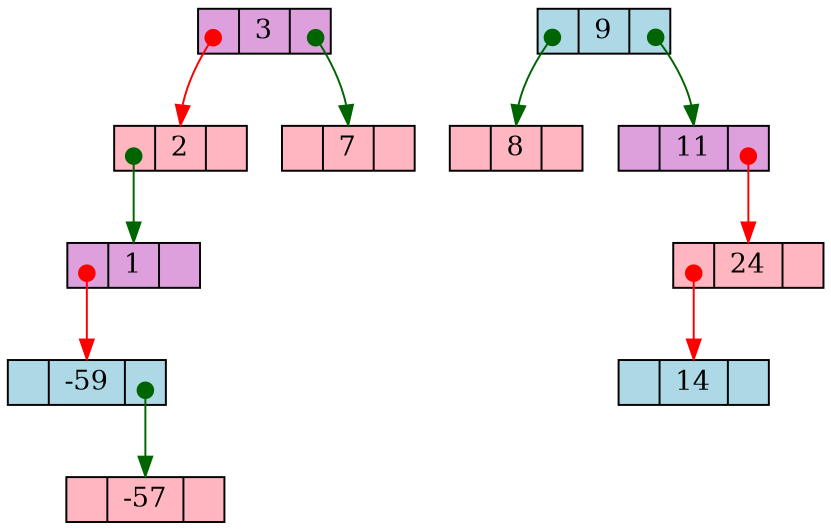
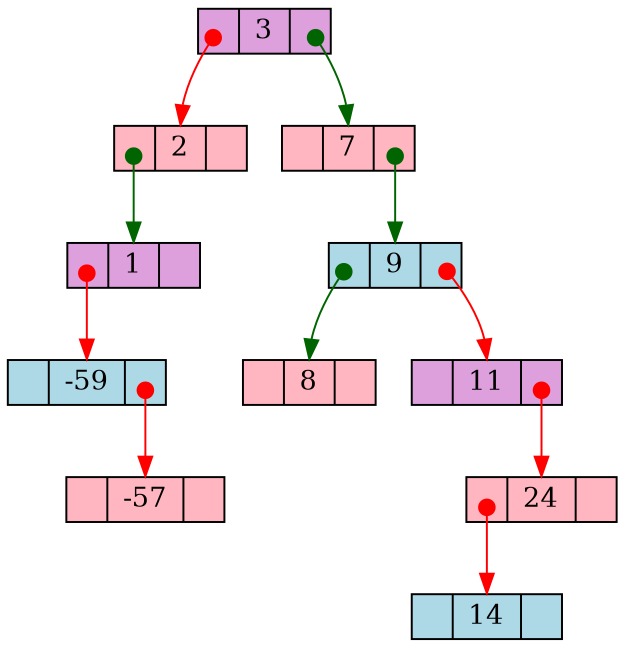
(679, 73) -> (471, 307)
none -> (395, 193)
(145, 427) -> (145, 427)
